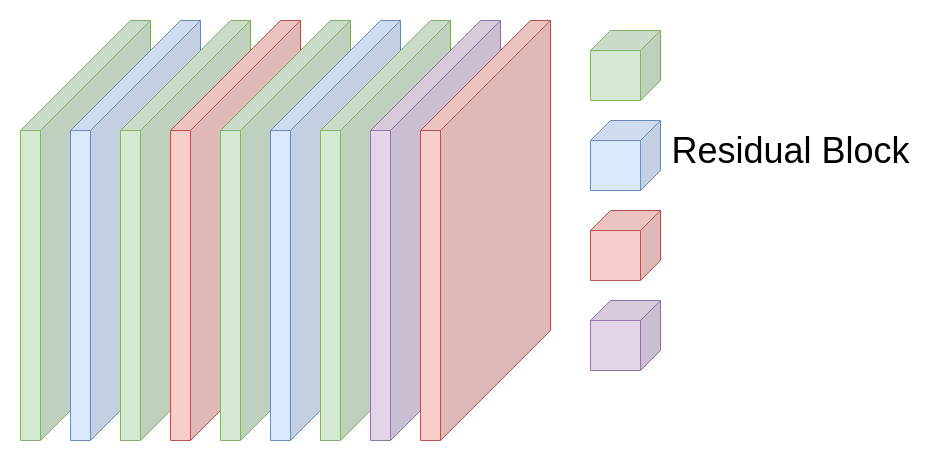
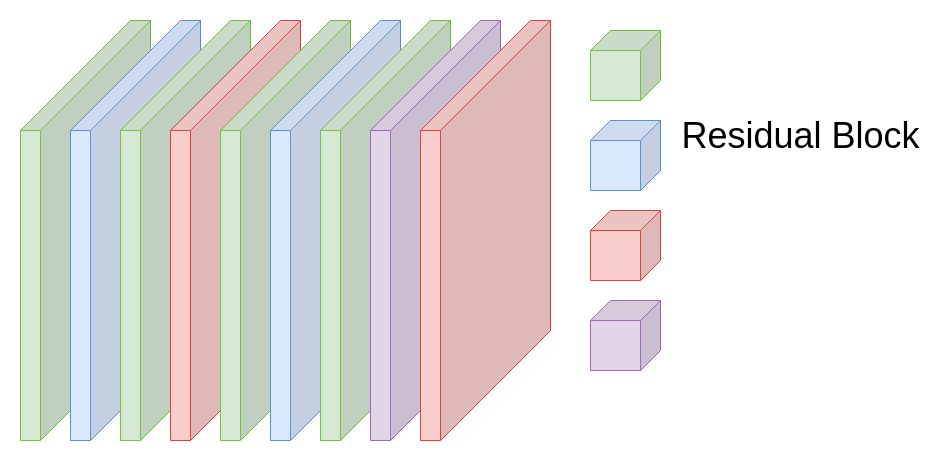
(791, 151) -> (801, 136)
